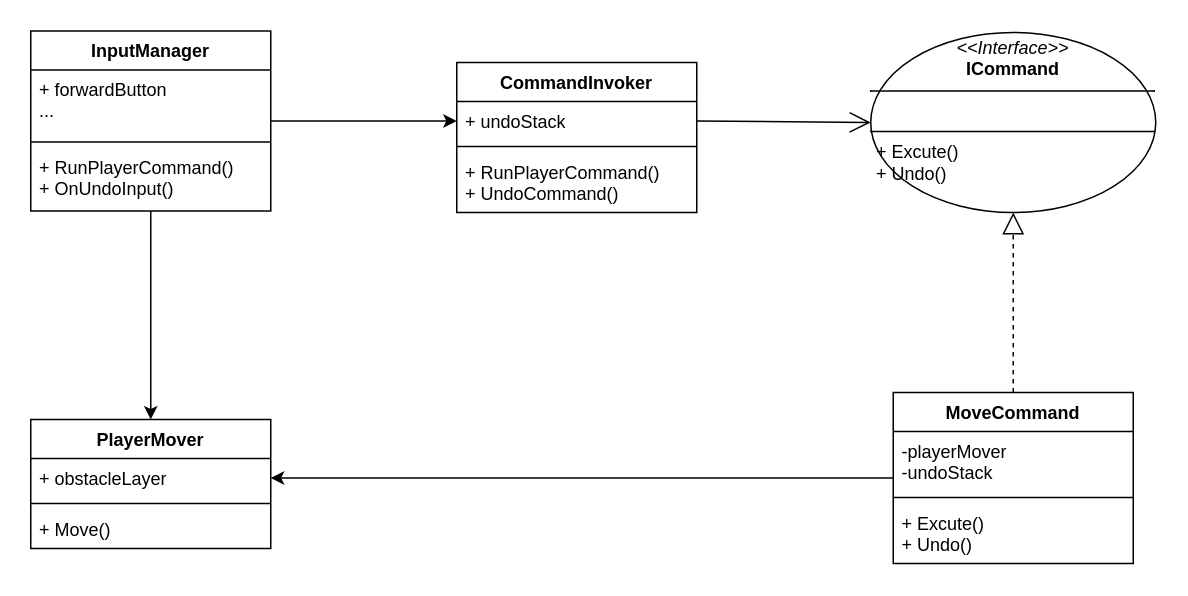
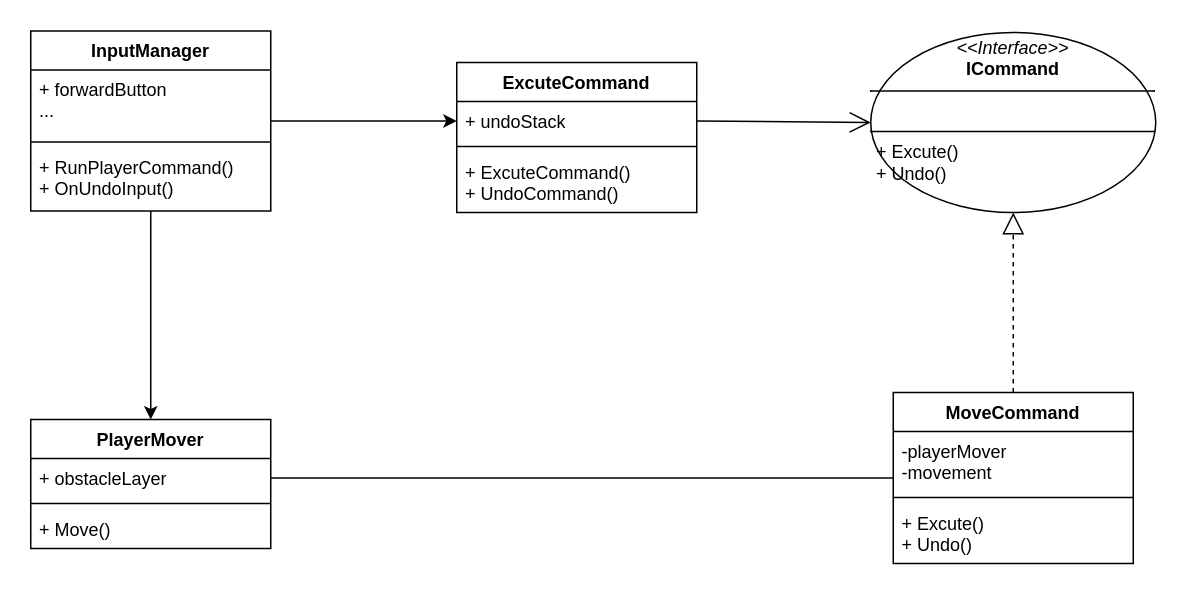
(577, 84) -> (577, 84)
(562, 184) -> (549, 184)
(960, 463) -> (960, 463)
(282, 478) -> (278, 478)
